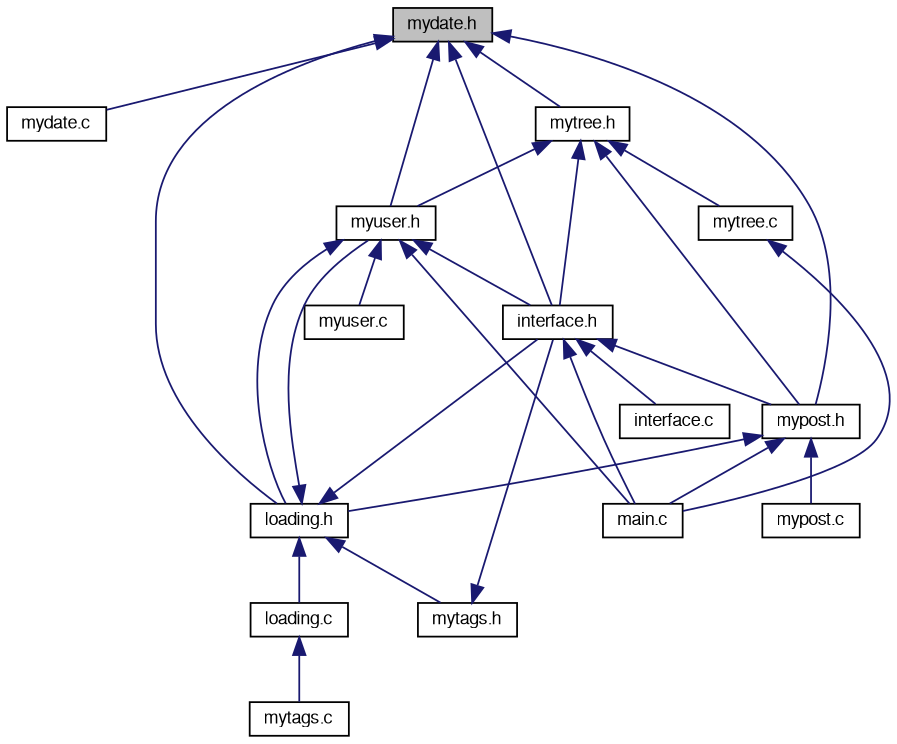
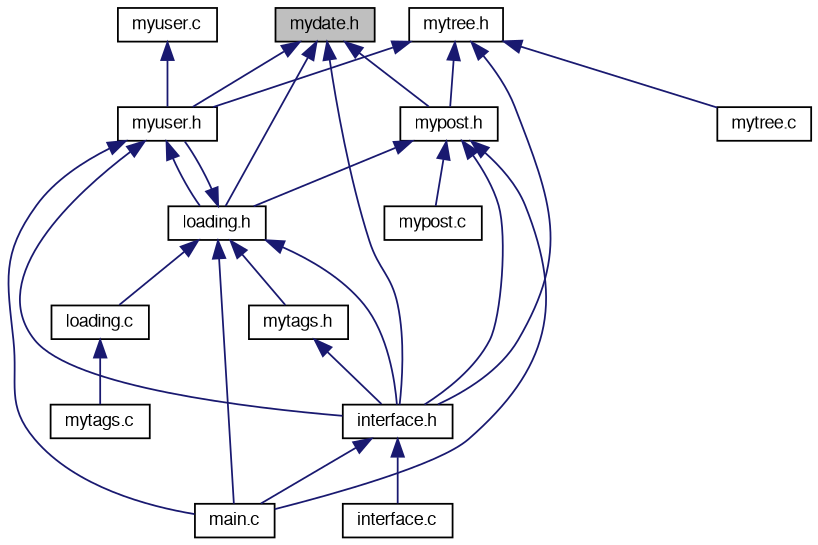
(520, 79) -> none
(57, 124) -> none
(367, 281) -> (167, 84)
(693, 375) -> (500, 291)
(881, 430) -> (226, 381)
